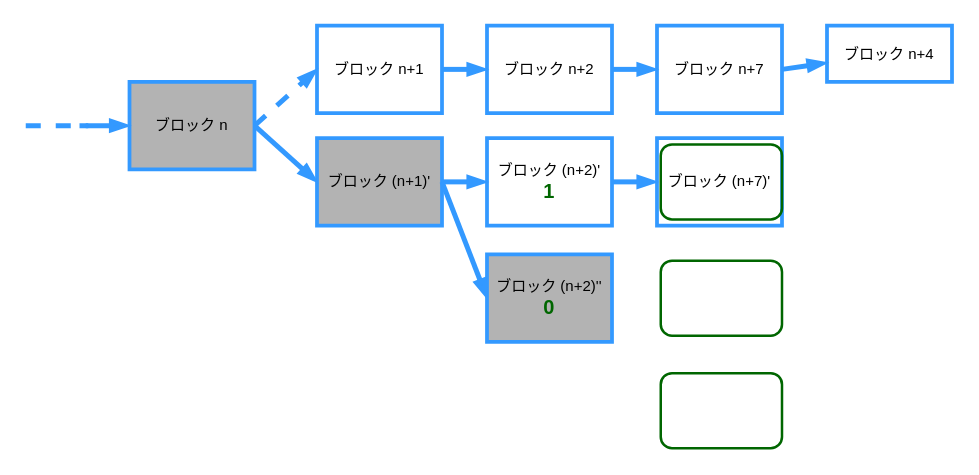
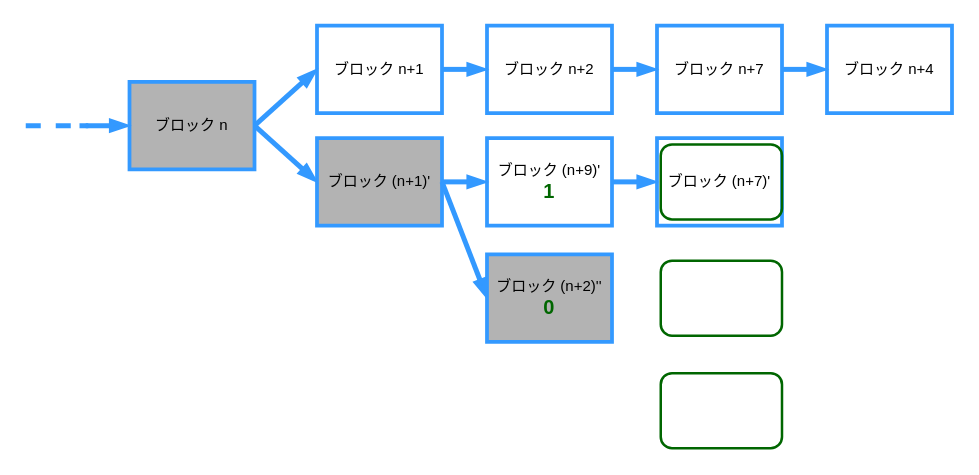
(889, 54) -> (889, 69)
(294, 90) -> (294, 90)
(549, 182) -> (549, 182)
